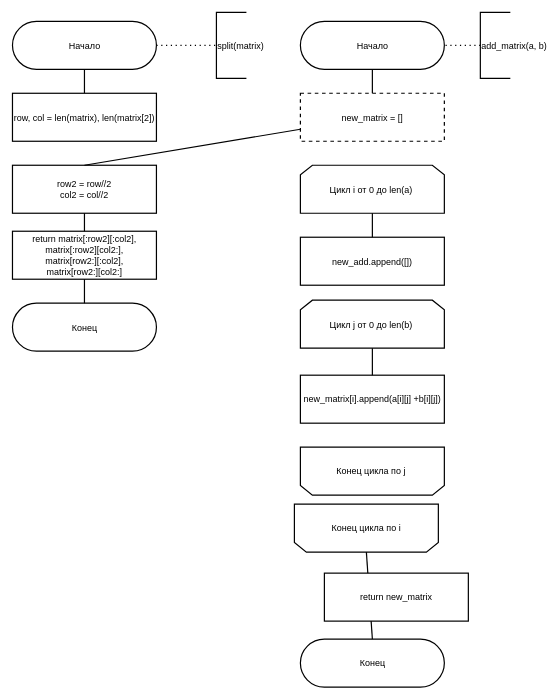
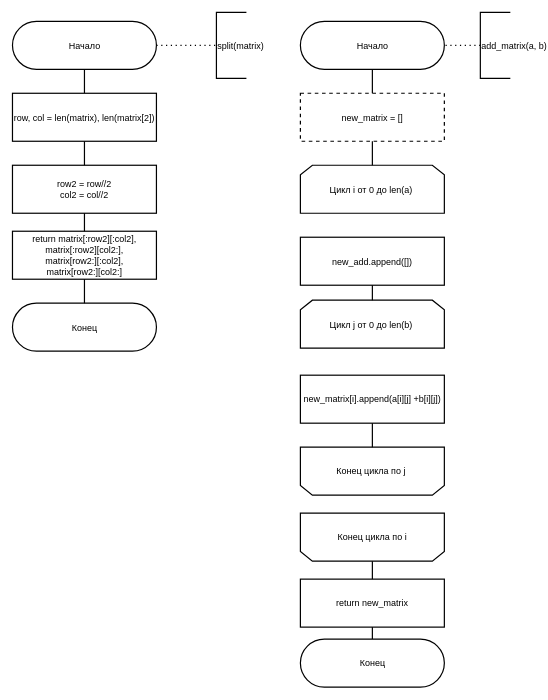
(192, 147) -> (84, 153)
none -> (372, 153)
(372, 225) -> none
none -> (372, 293)
(372, 361) -> none
none -> (372, 435)
(366, 528) -> (372, 537)
(396, 597) -> (372, 603)
